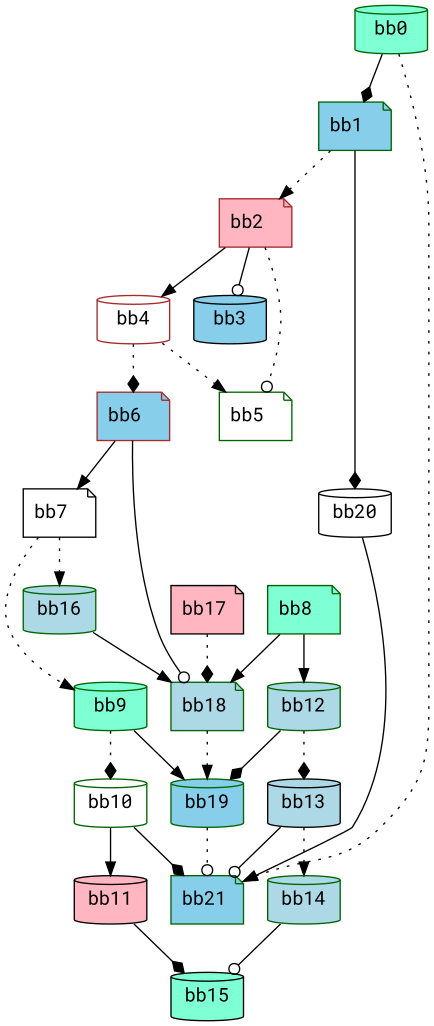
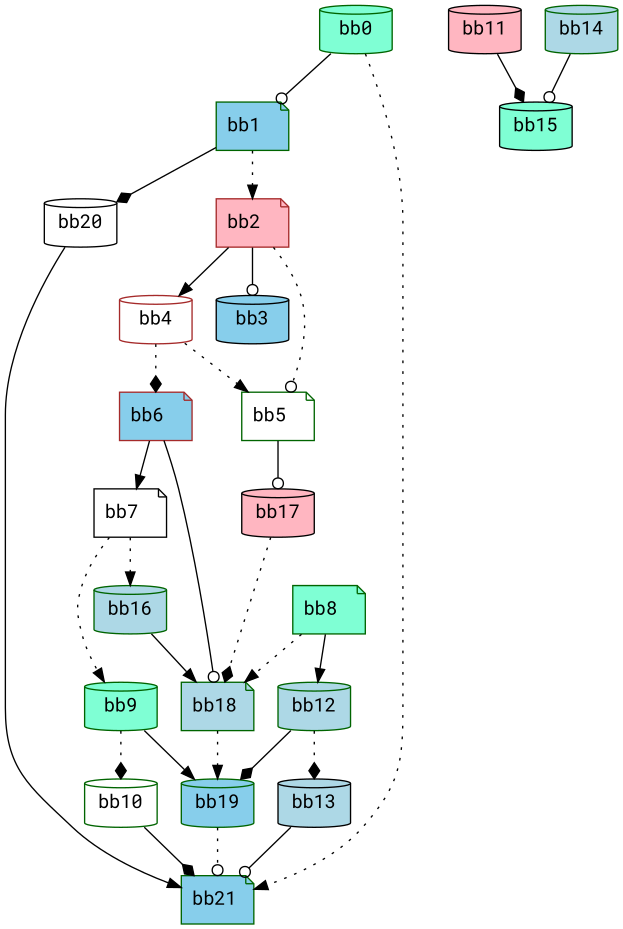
(376, 70) -> (308, 74)
none -> (278, 459)
(207, 610) -> (278, 513)
(260, 653) -> (278, 654)
(304, 843) -> none
(111, 845) -> none
